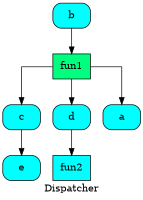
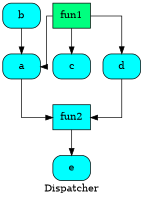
(72, 38) -> (22, 38)
none -> (22, 110)
(22, 139) -> (72, 139)
